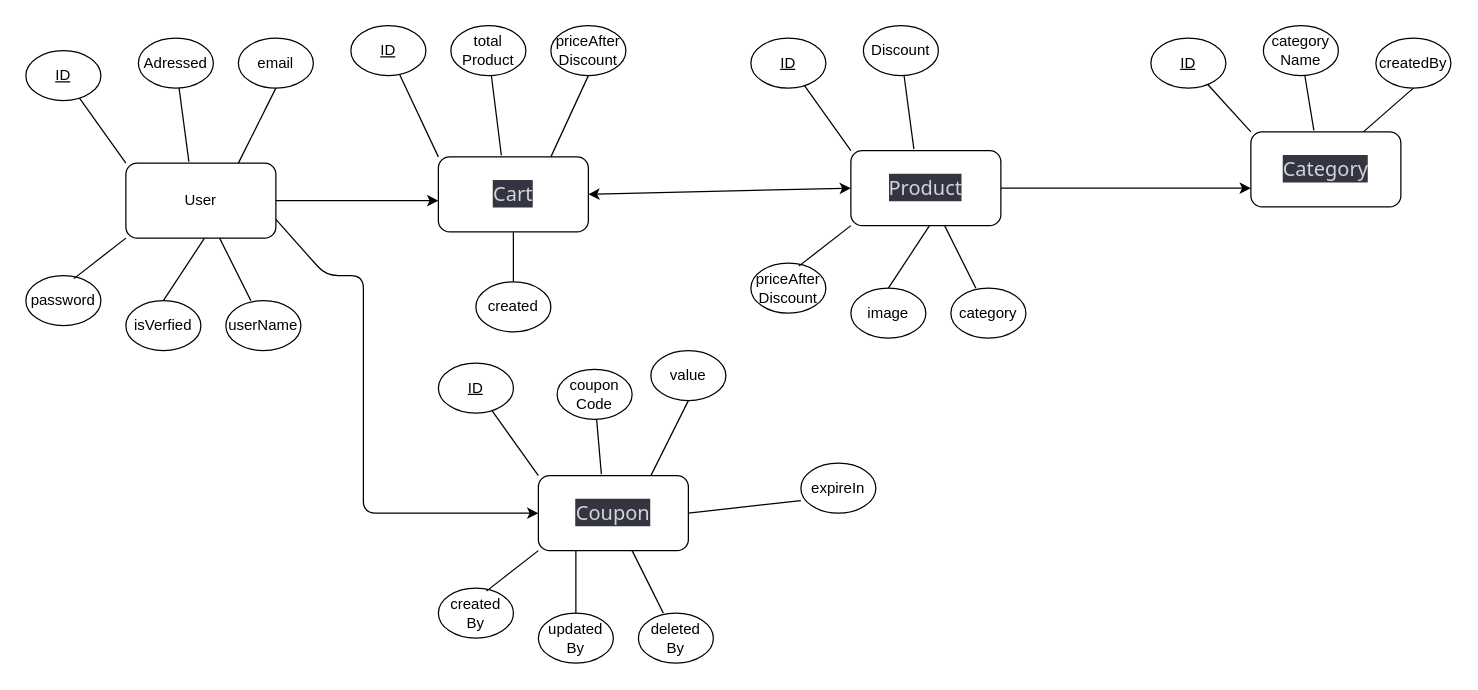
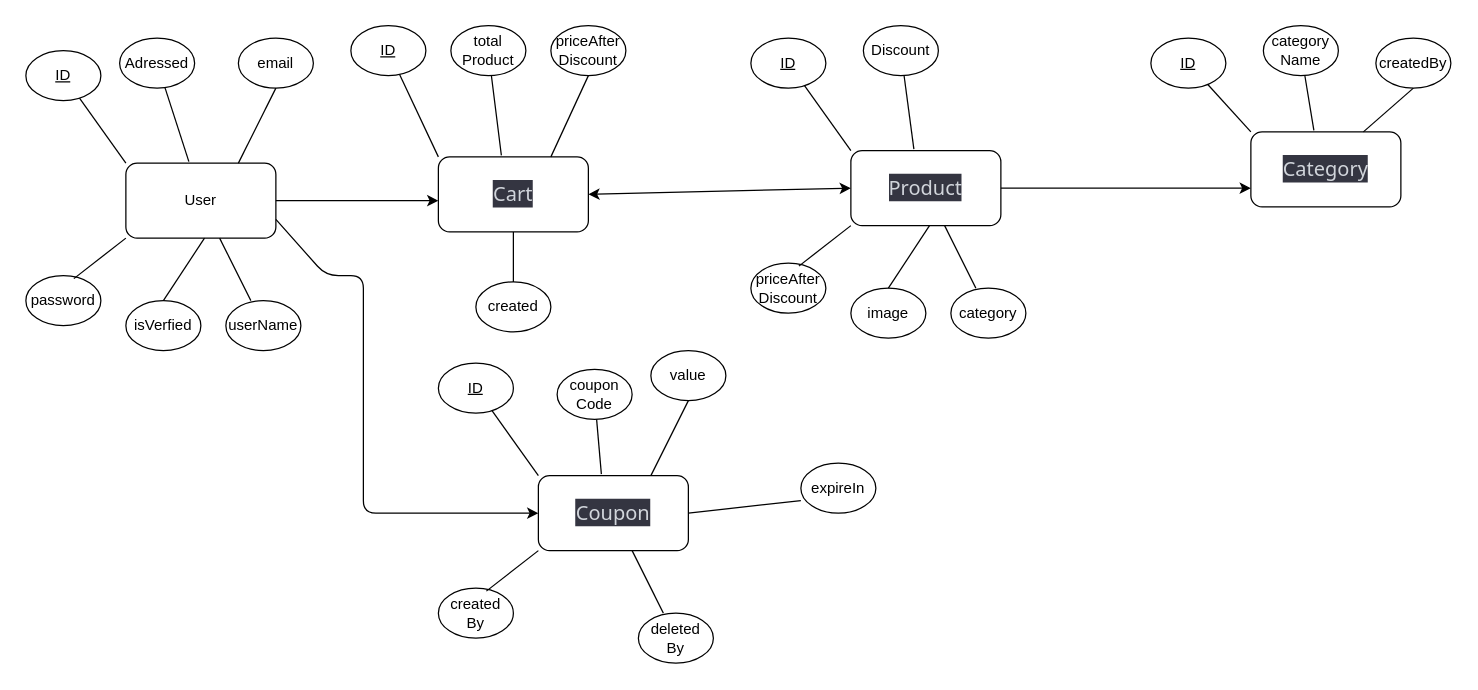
(176, 63) -> (157, 63)
(576, 582) -> none
(576, 638) -> none
